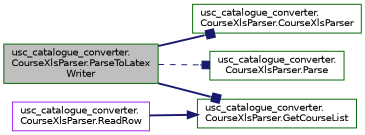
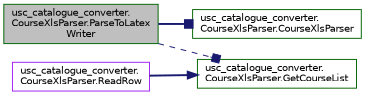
(277, 66) -> none
(184, 90) -> (184, 50)
